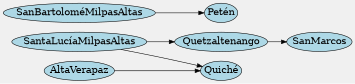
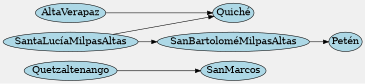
(158, 42) -> (145, 42)
